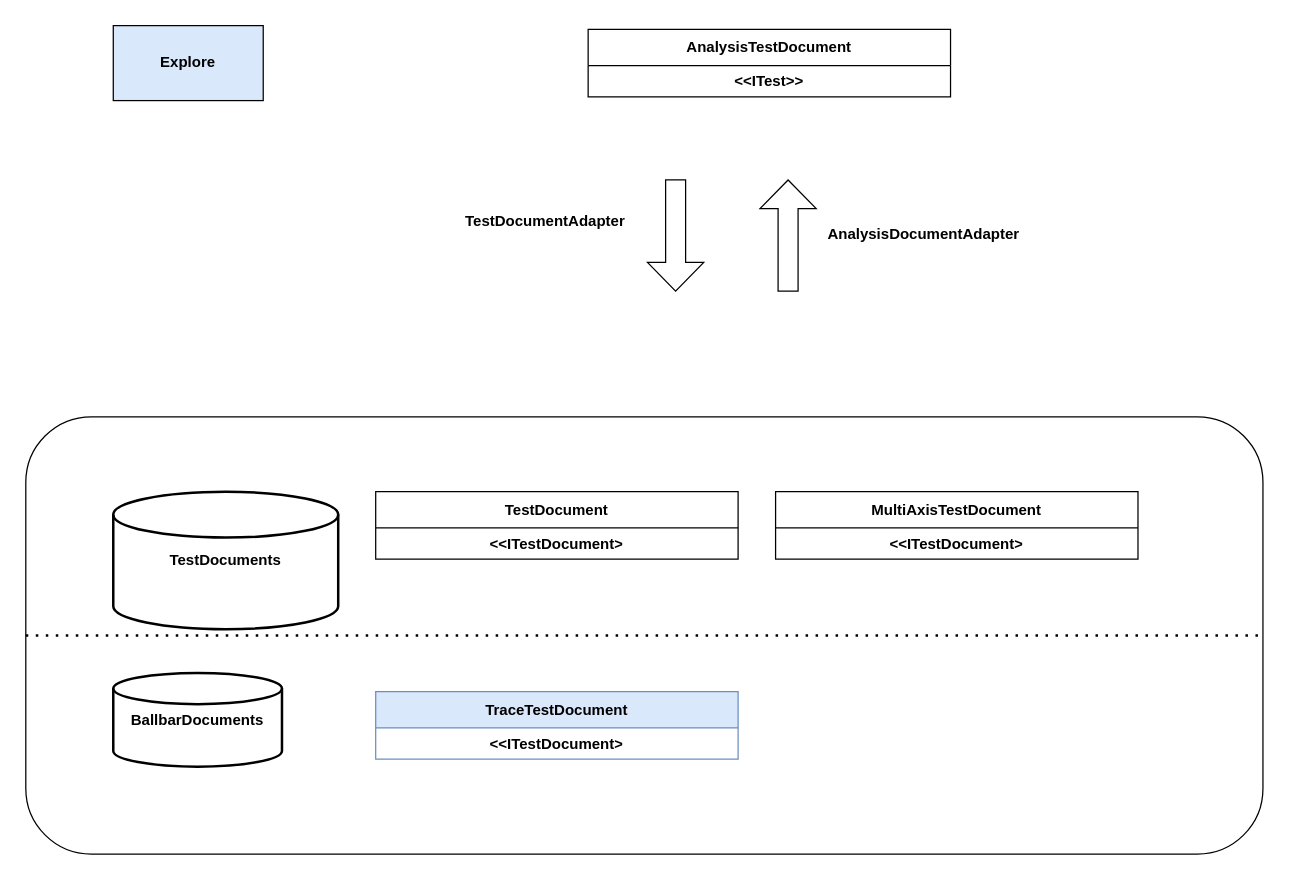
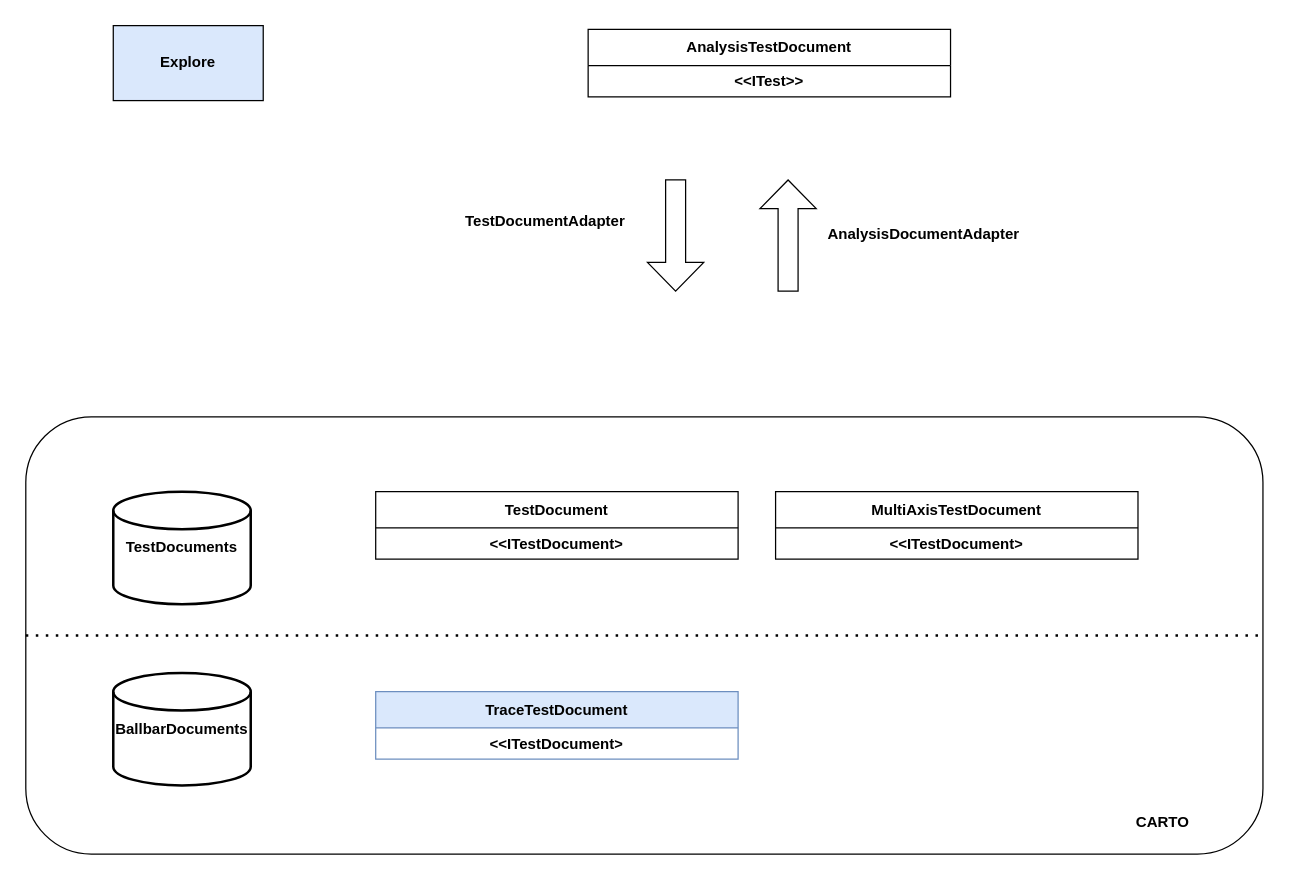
(226, 561) -> (182, 548)
(198, 720) -> (182, 729)
none -> (1163, 823)
